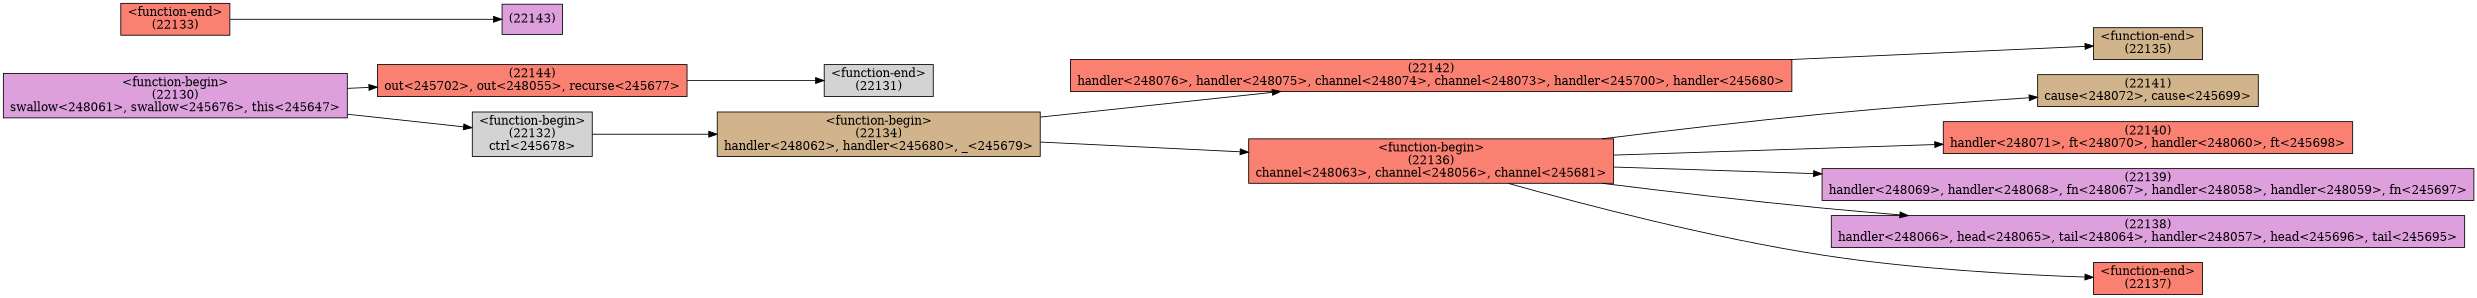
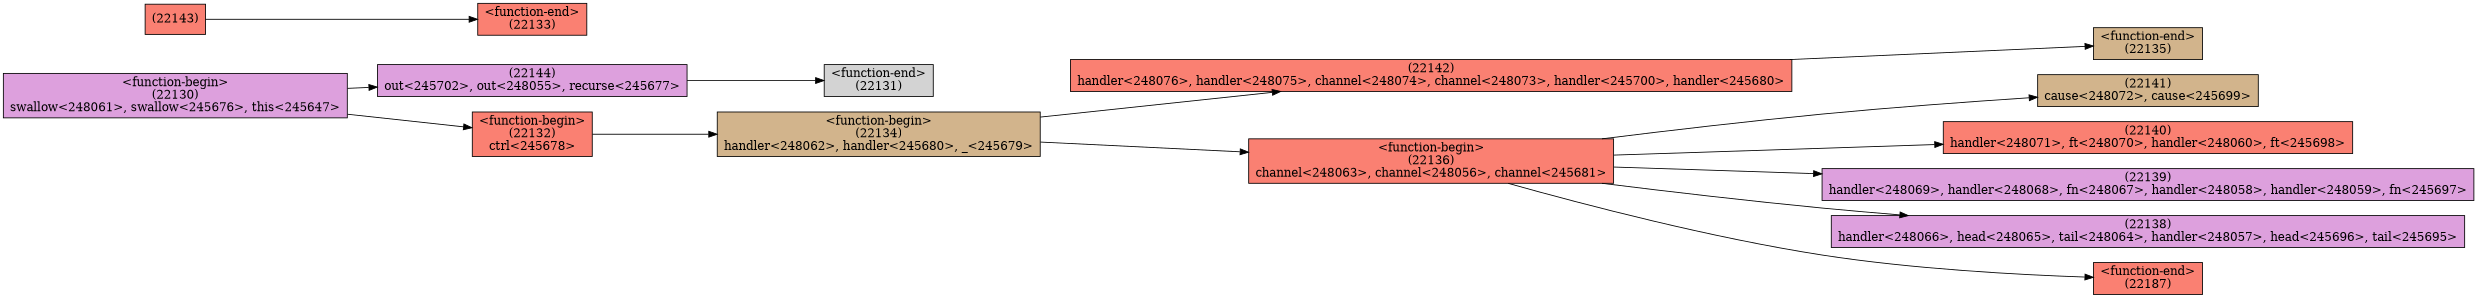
(362, 19) -> (337, 19)
(532, 19) -> (175, 19)
(532, 81) -> (532, 81)
(532, 134) -> (532, 134)
(2148, 279) -> (2148, 279)
